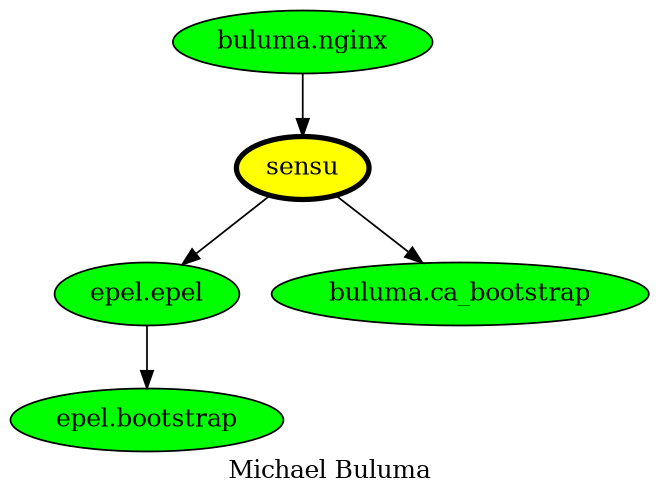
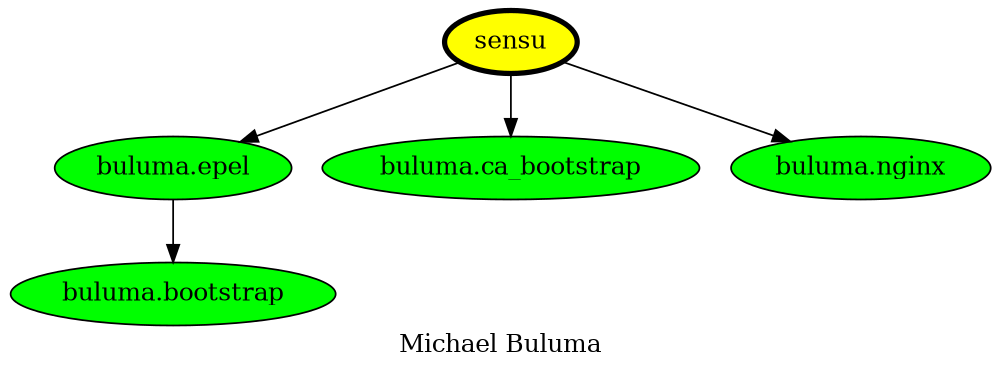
(303, 96) -> (668, 99)
(147, 294) -> (173, 168)
(147, 420) -> (173, 294)
